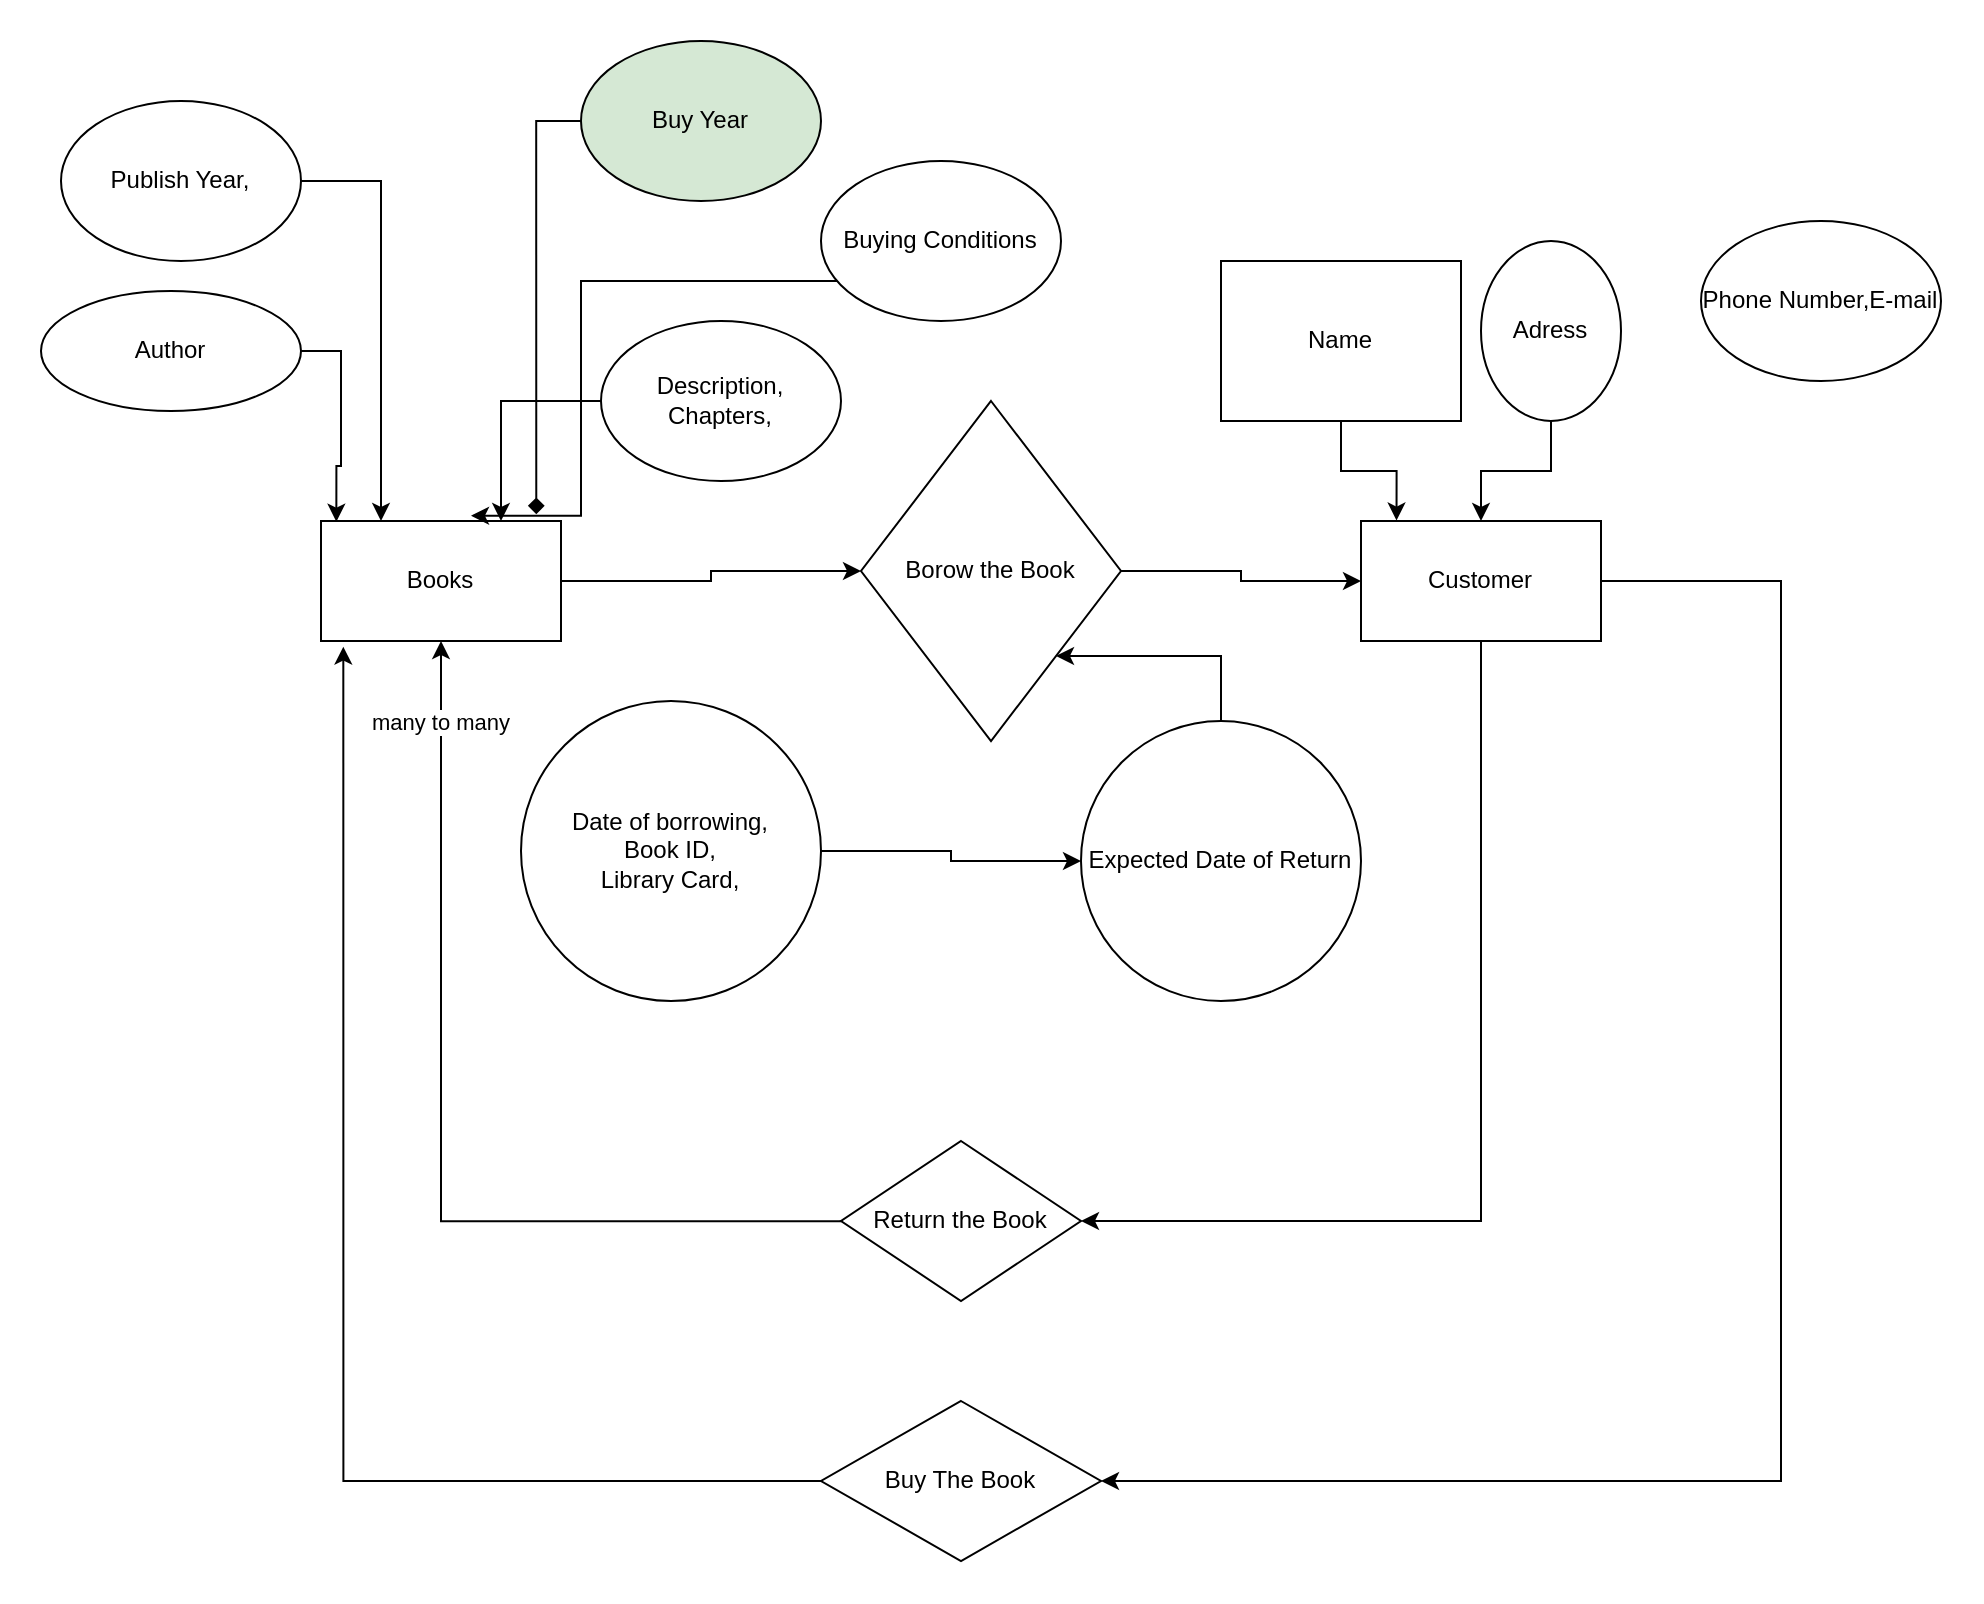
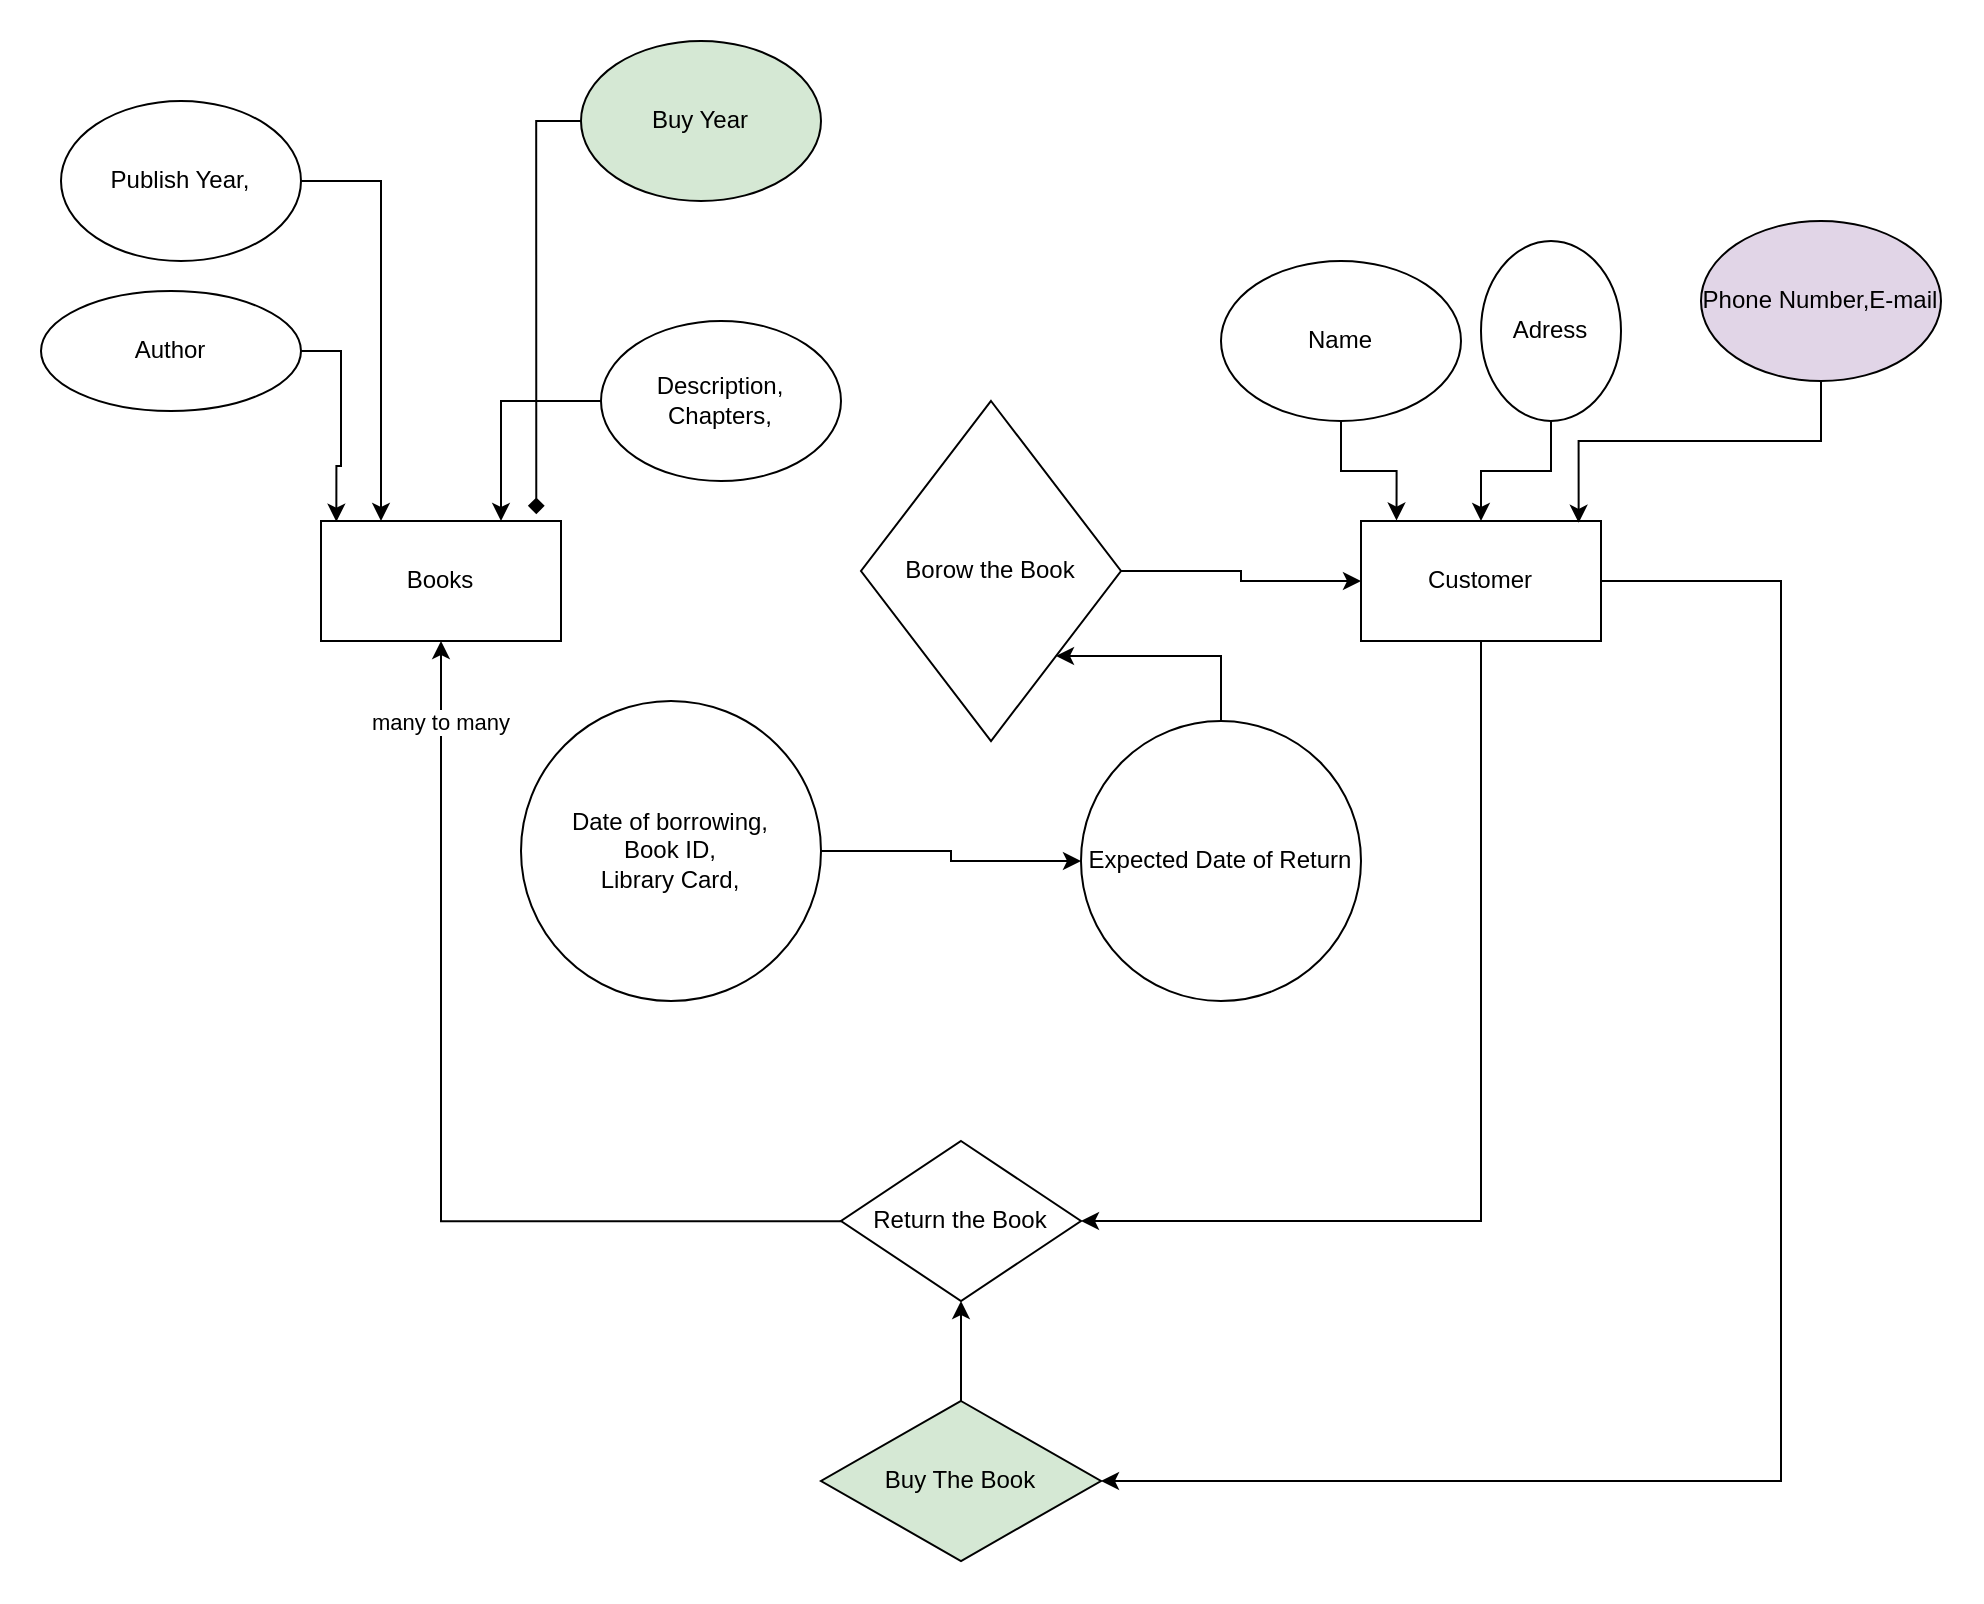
(941, 241) -> none
(1821, 301) -> (1821, 301)
(581, 318) -> none
(1341, 341) -> (1341, 341)
none -> (1696, 441)
(709, 581) -> none
(343, 1309) -> (961, 1358)
(961, 1481) -> (961, 1481)
